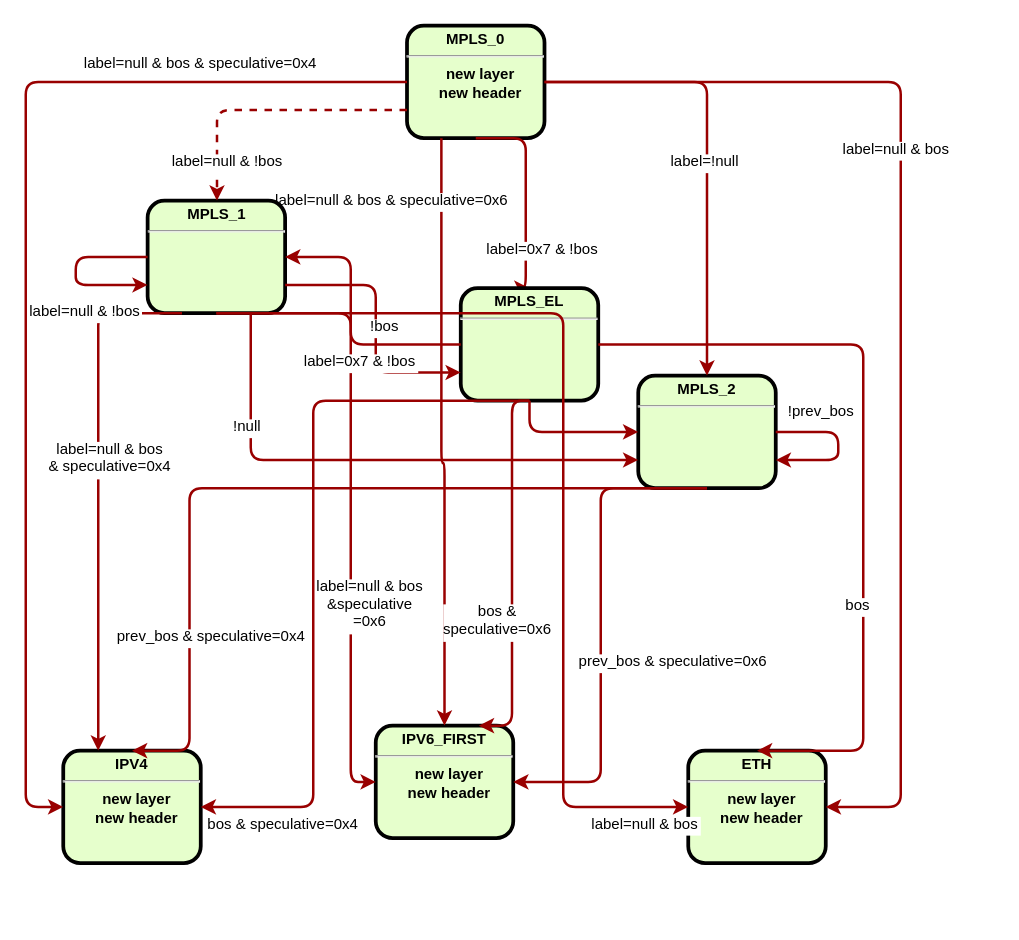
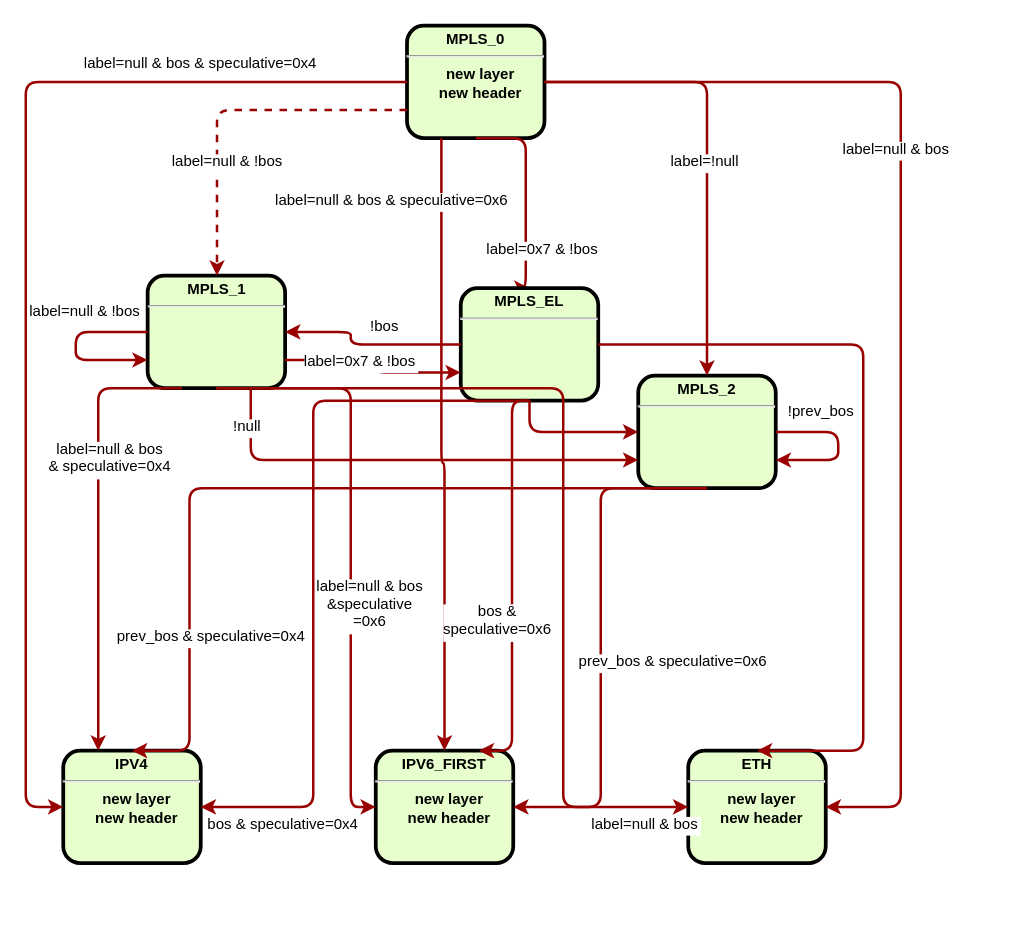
(216, 257) -> (216, 332)
(860, 644) -> none
(444, 782) -> (444, 807)
